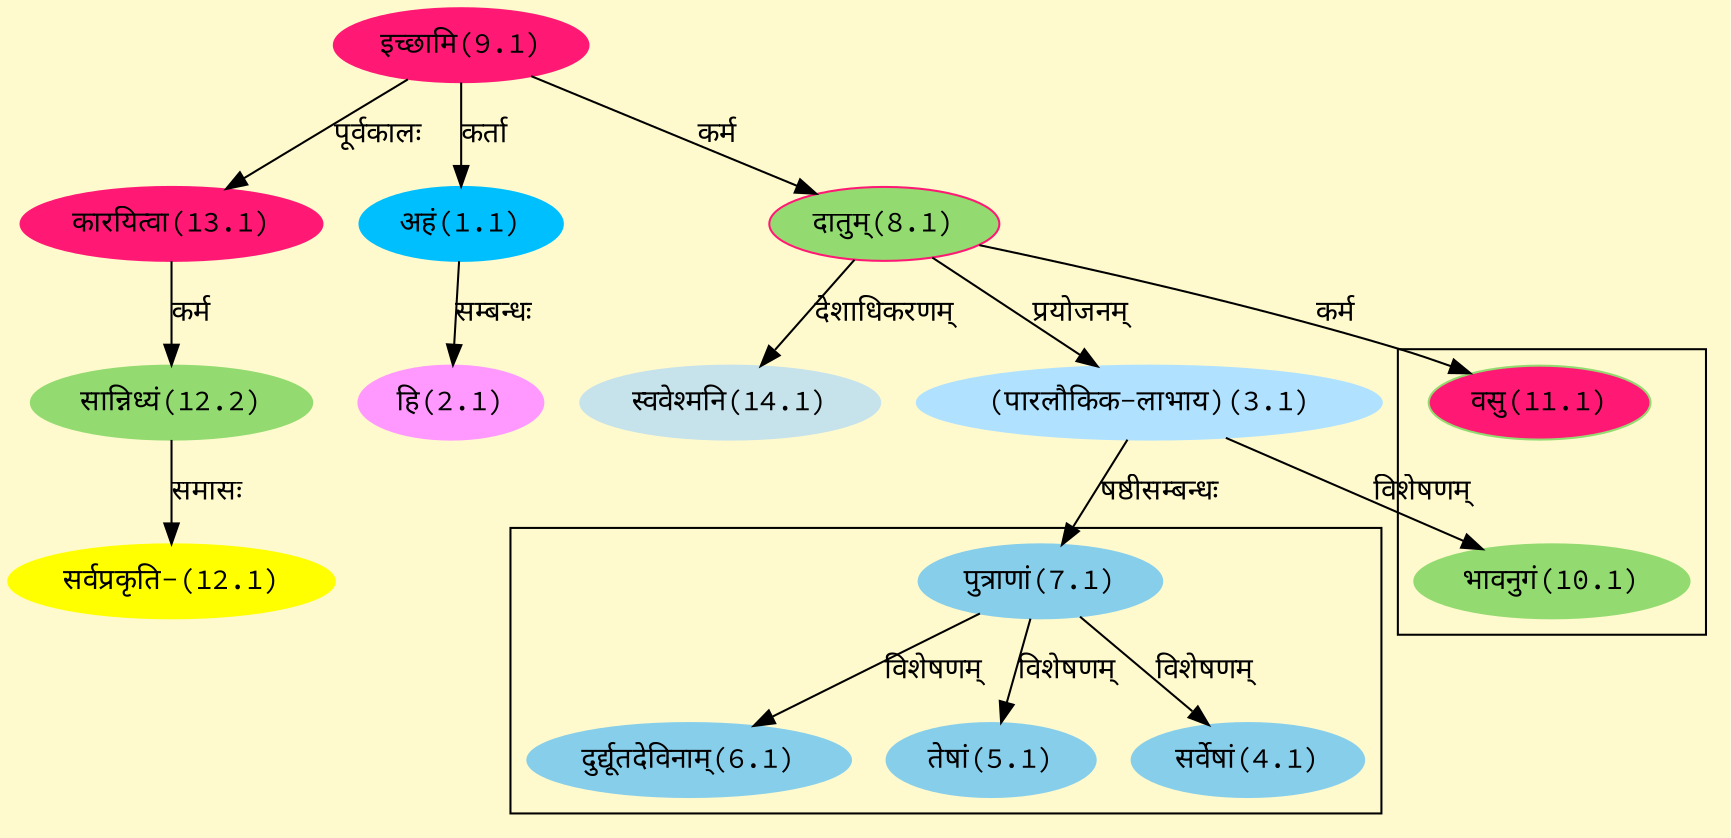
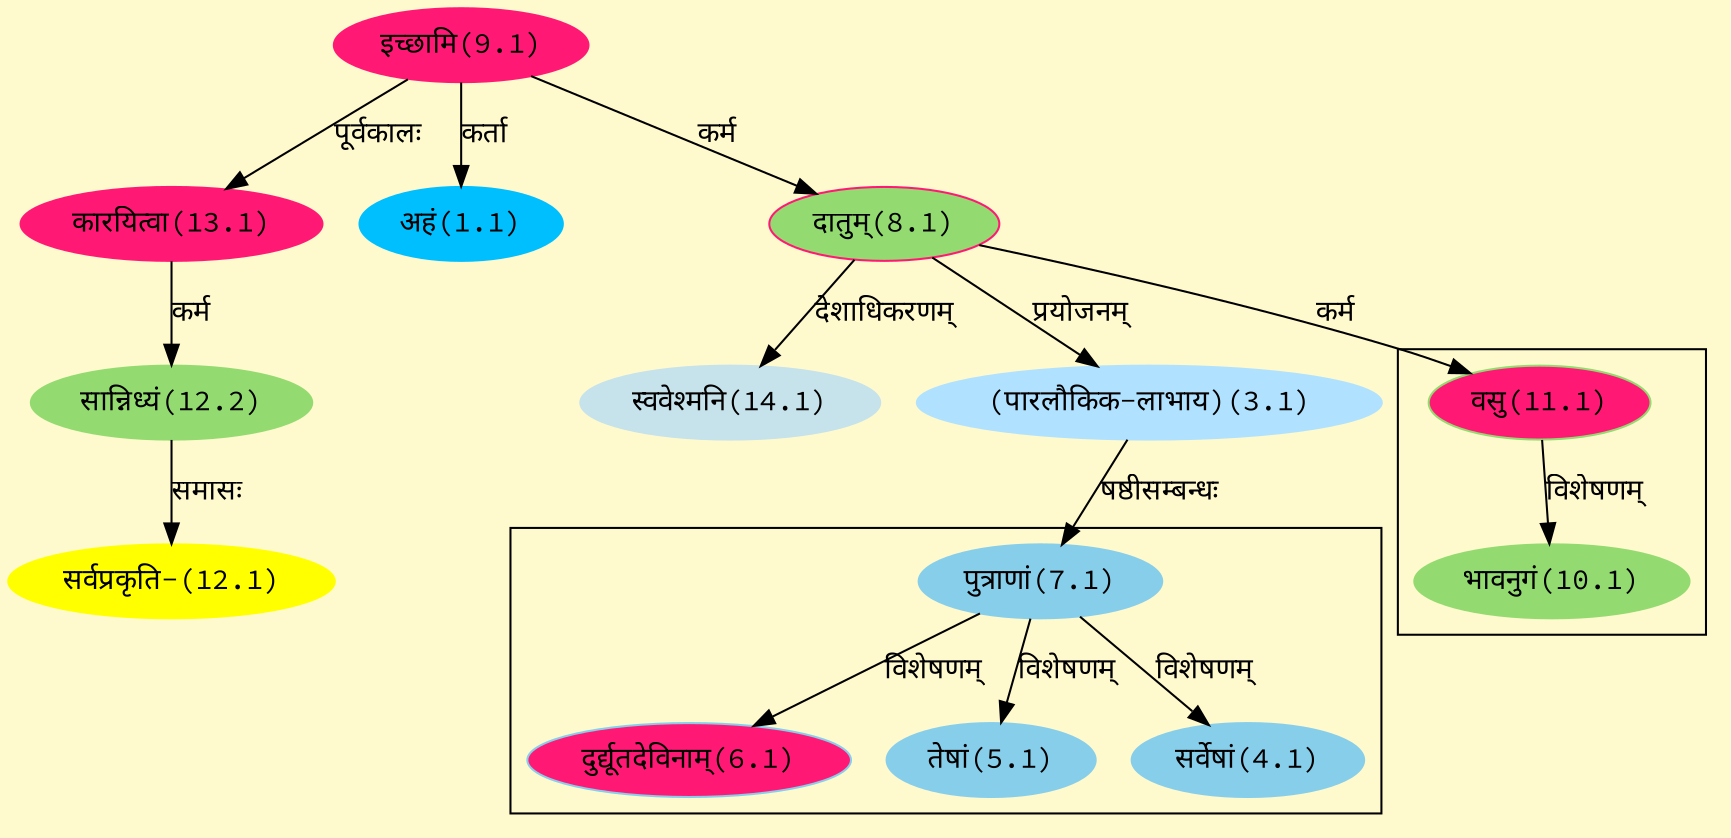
(451, 403) -> none
(1345, 489) -> (1545, 482)
(689, 760) -> (689, 760)
